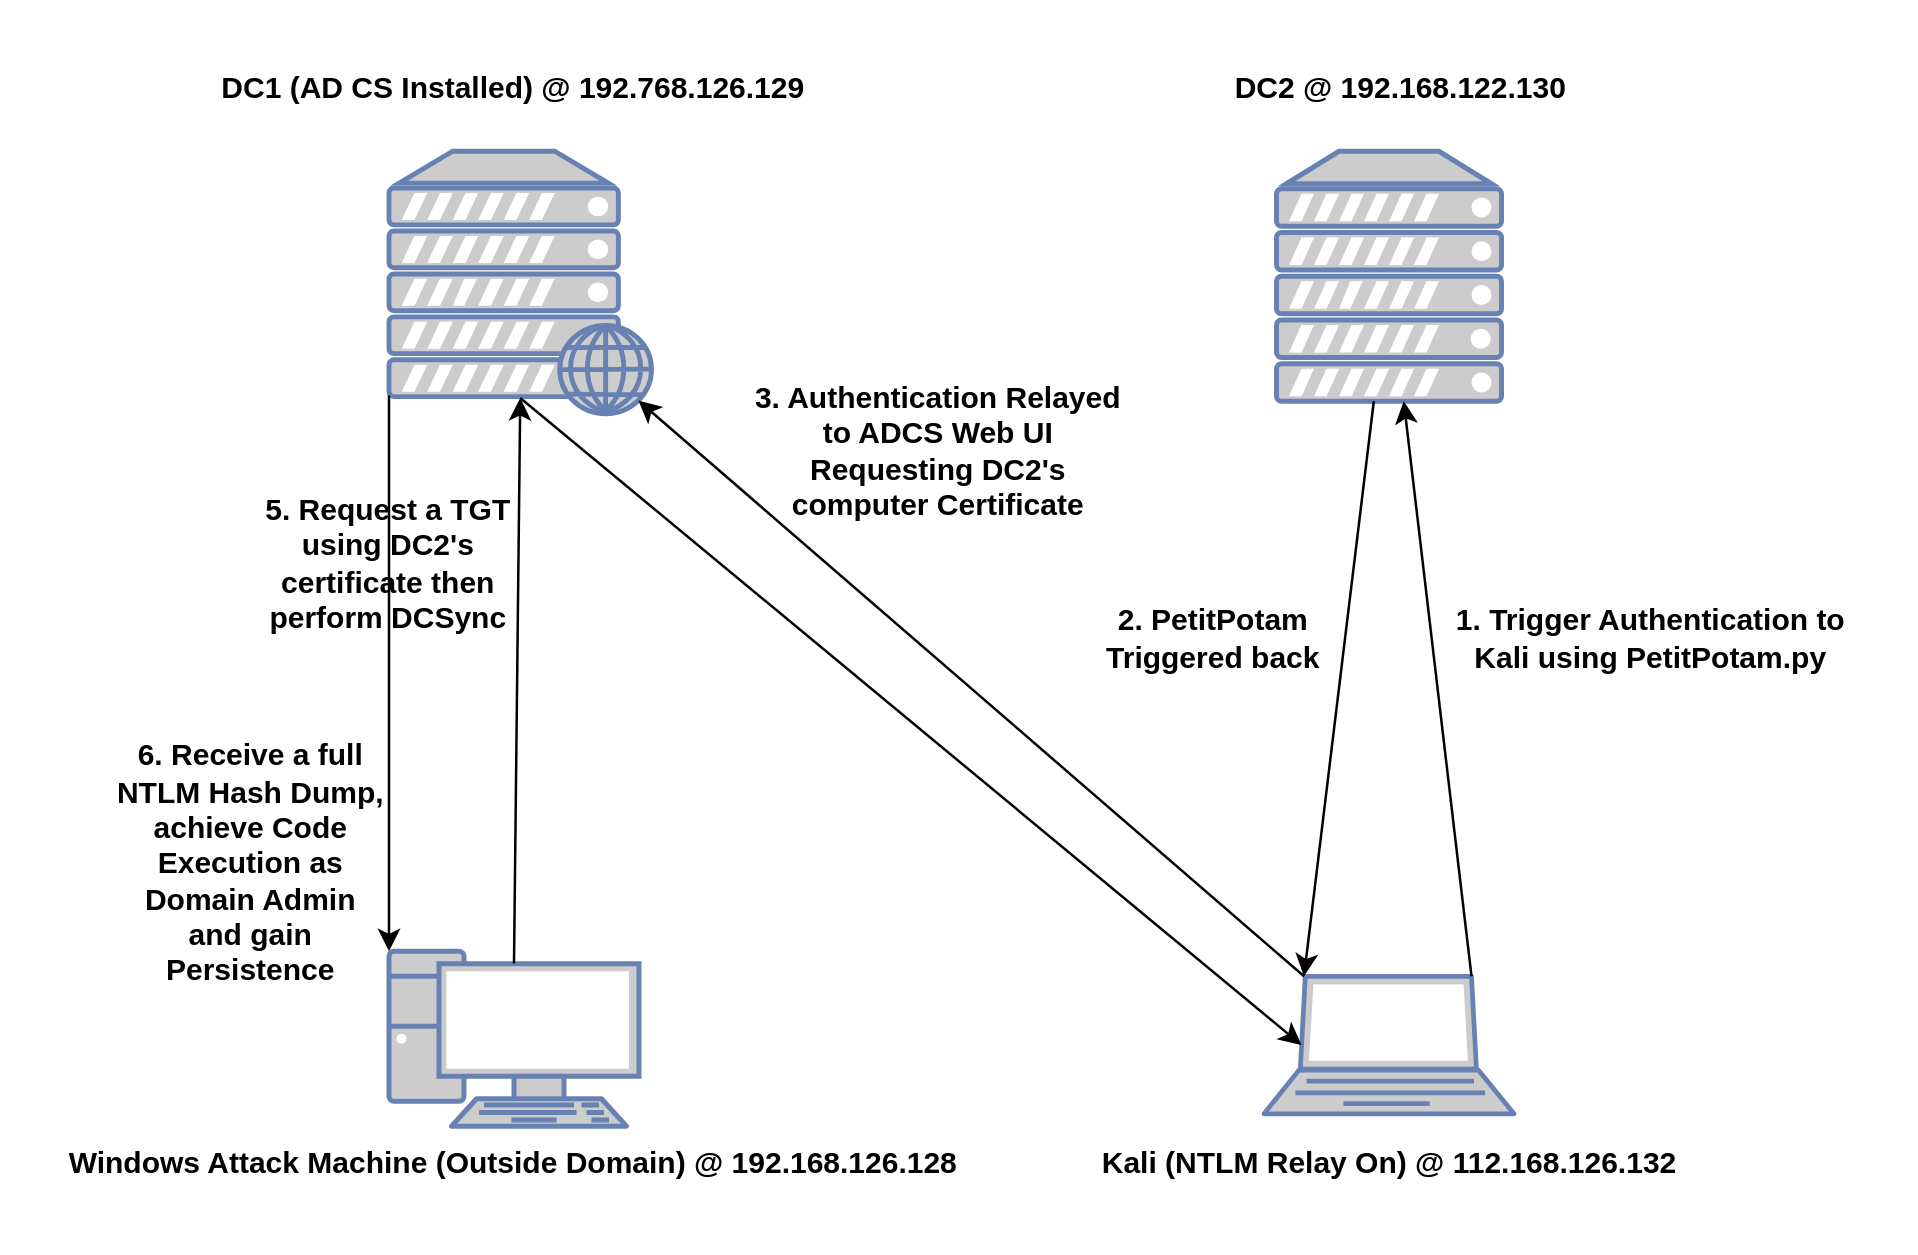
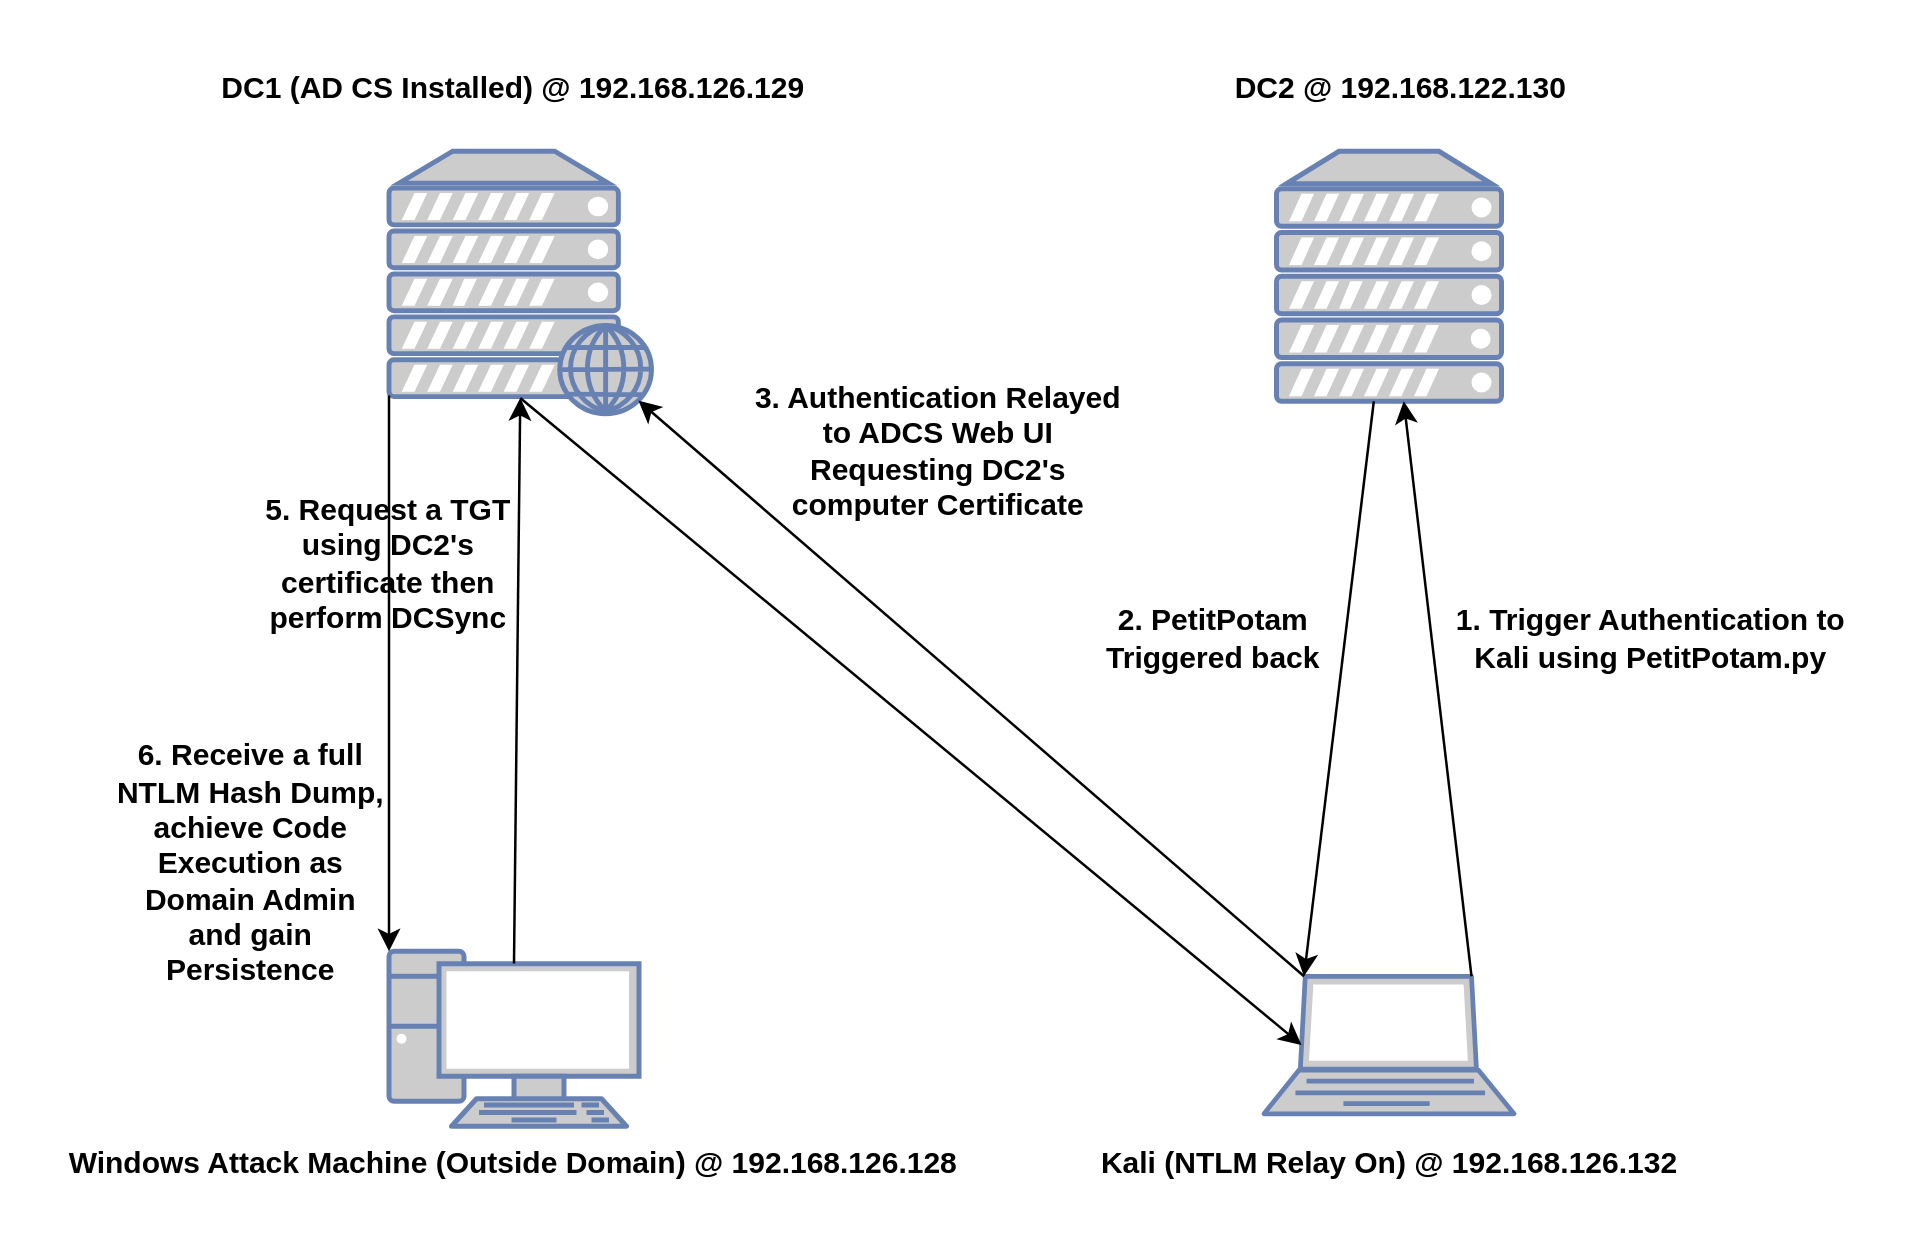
(514, 89) -> (514, 89)
(1390, 1164) -> (1390, 1164)
